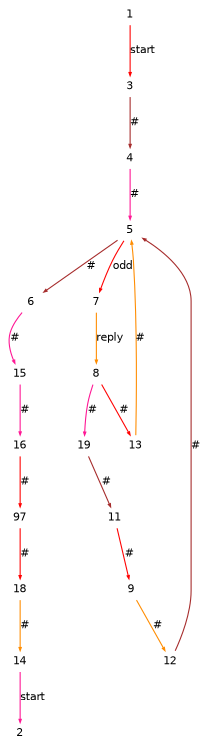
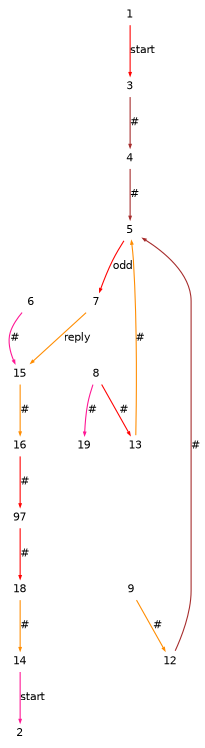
(130, 193) -> (130, 193)
(82, 265) -> none
(96, 336) -> (60, 337)
(20, 408) -> (20, 408)
(115, 518) -> none
